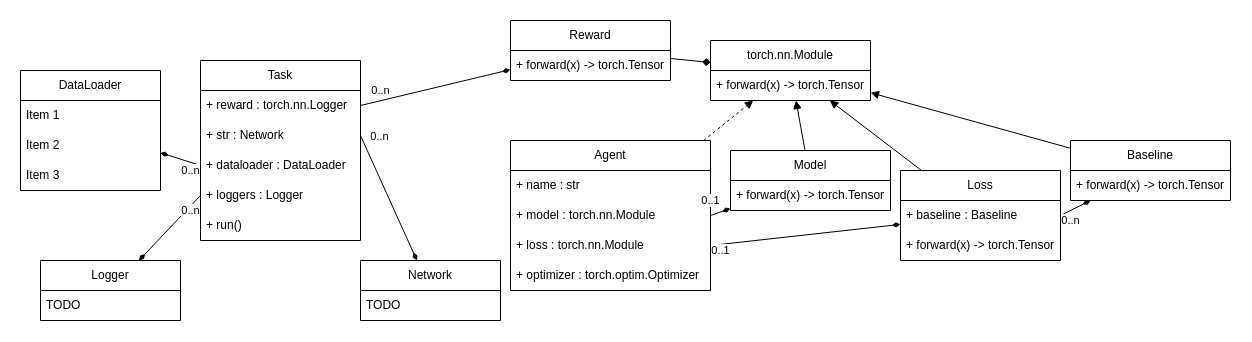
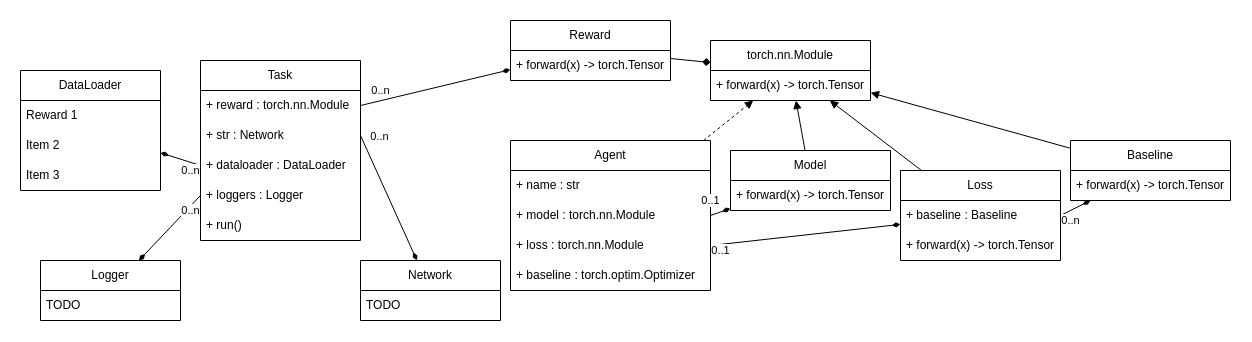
(282, 106) -> (282, 106)
(45, 116) -> (52, 116)
(612, 276) -> (612, 276)
